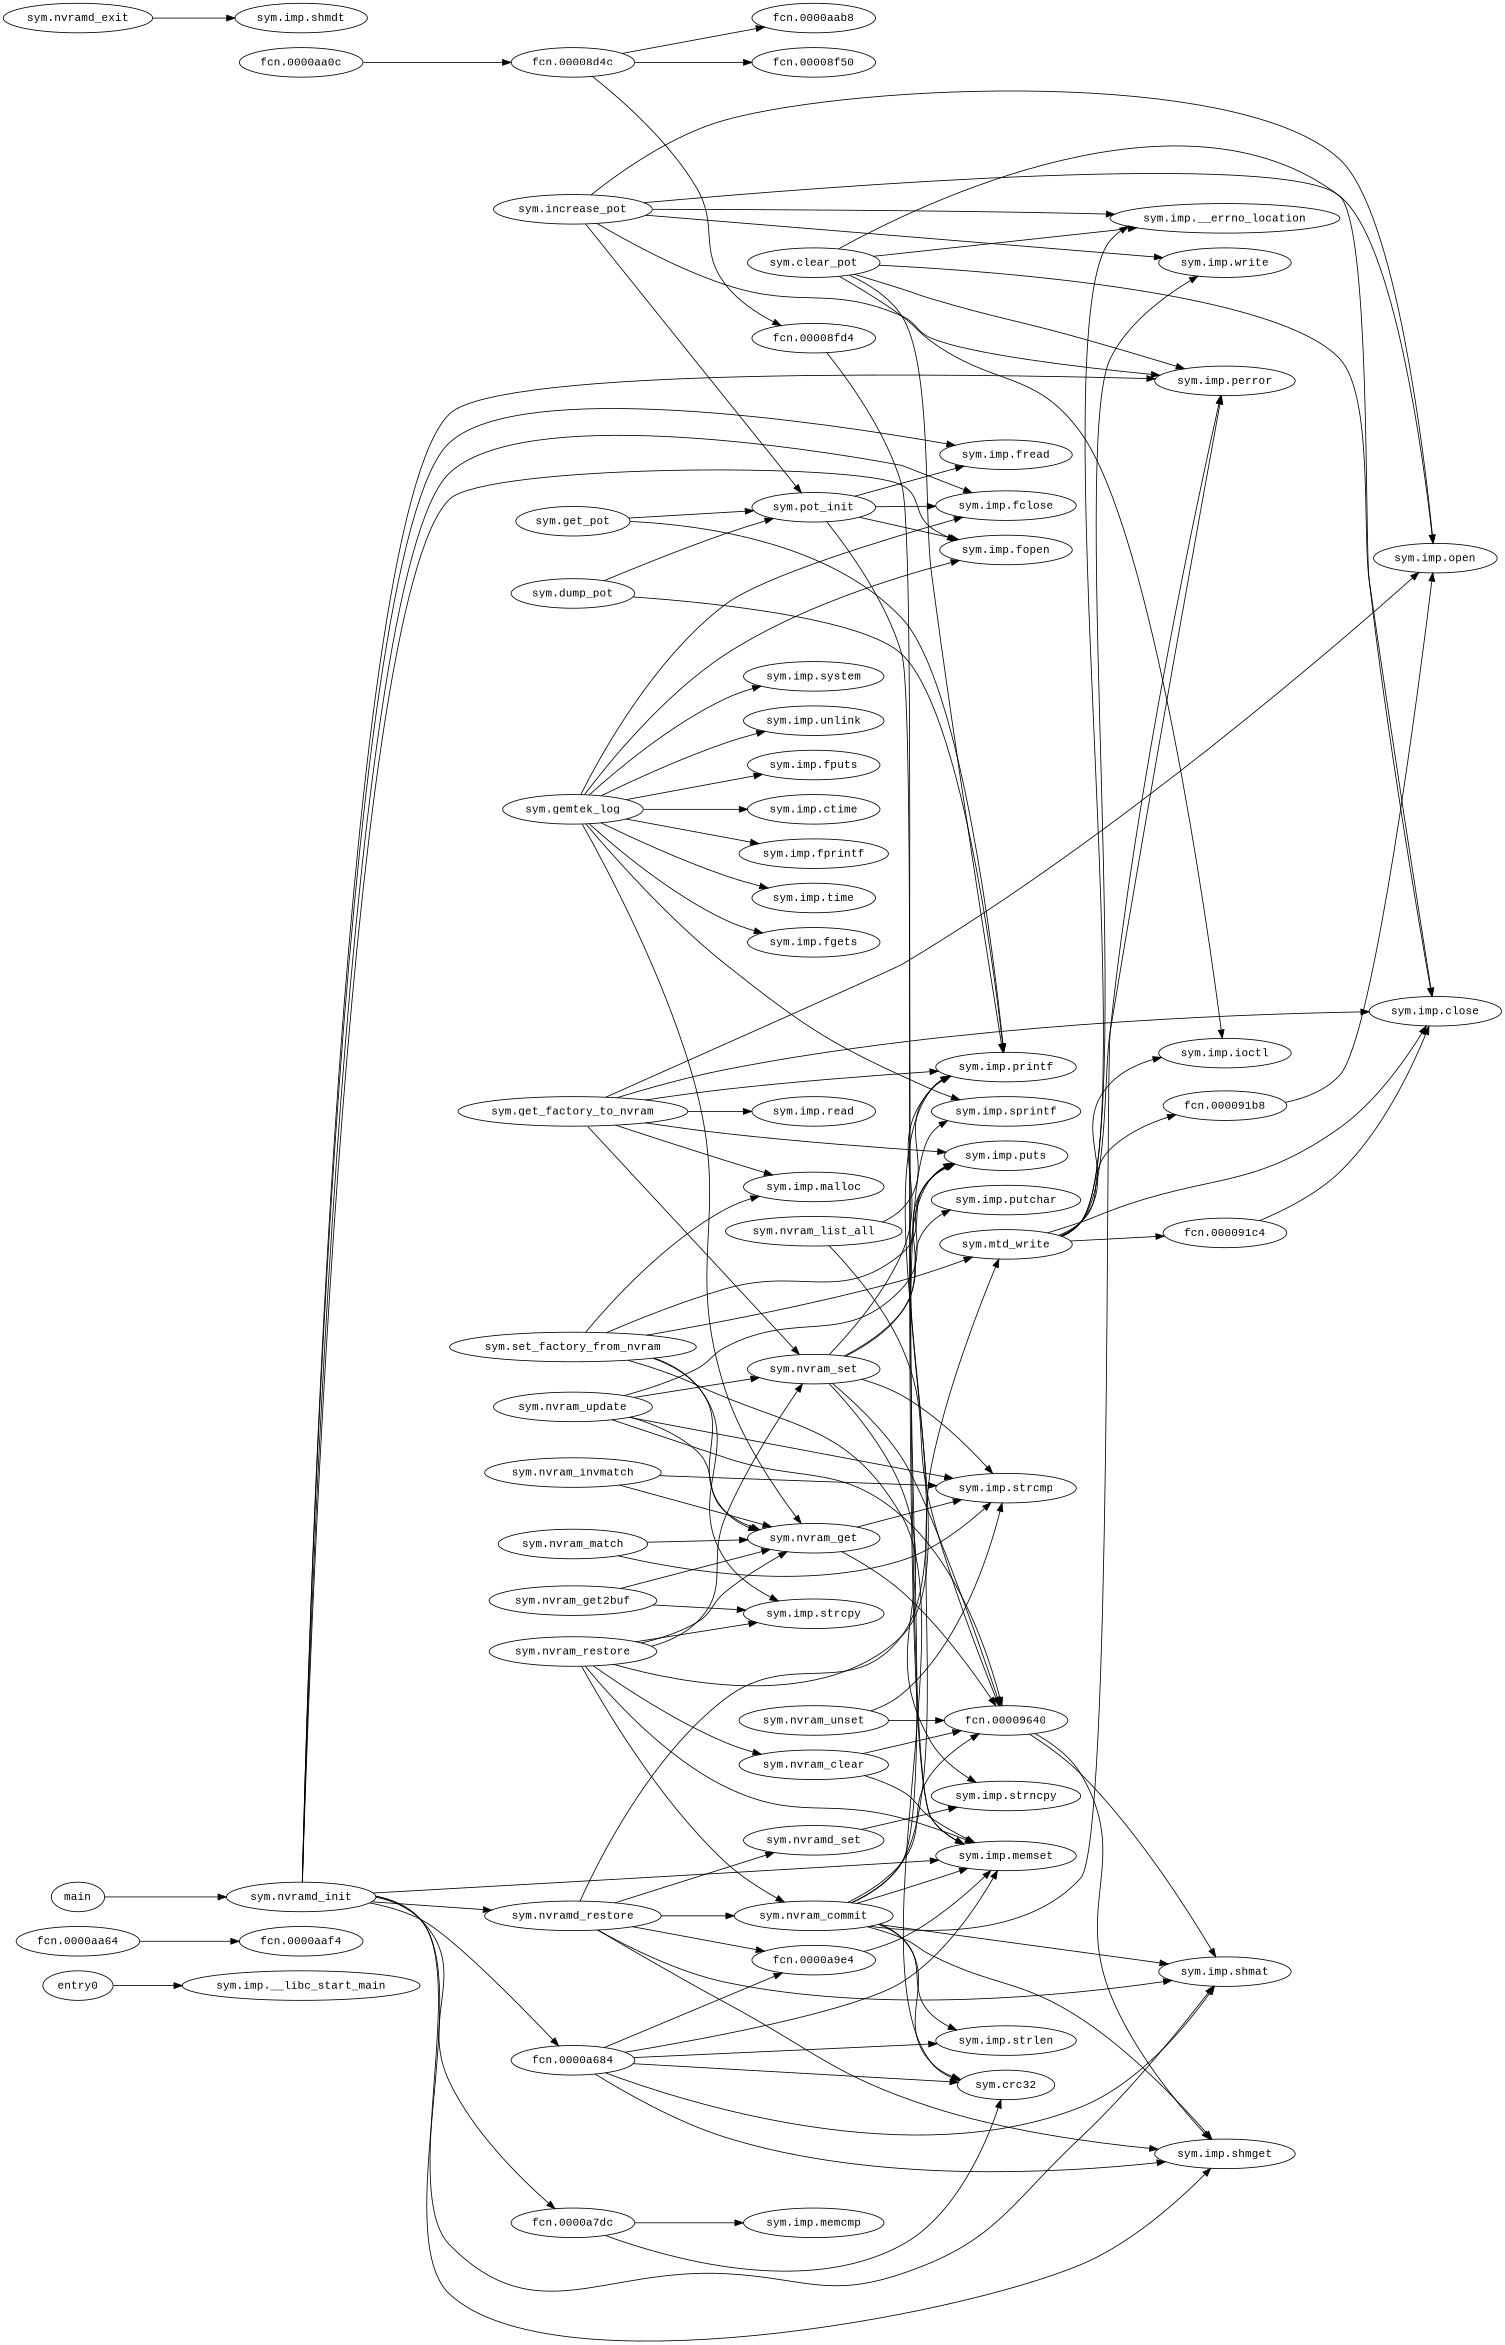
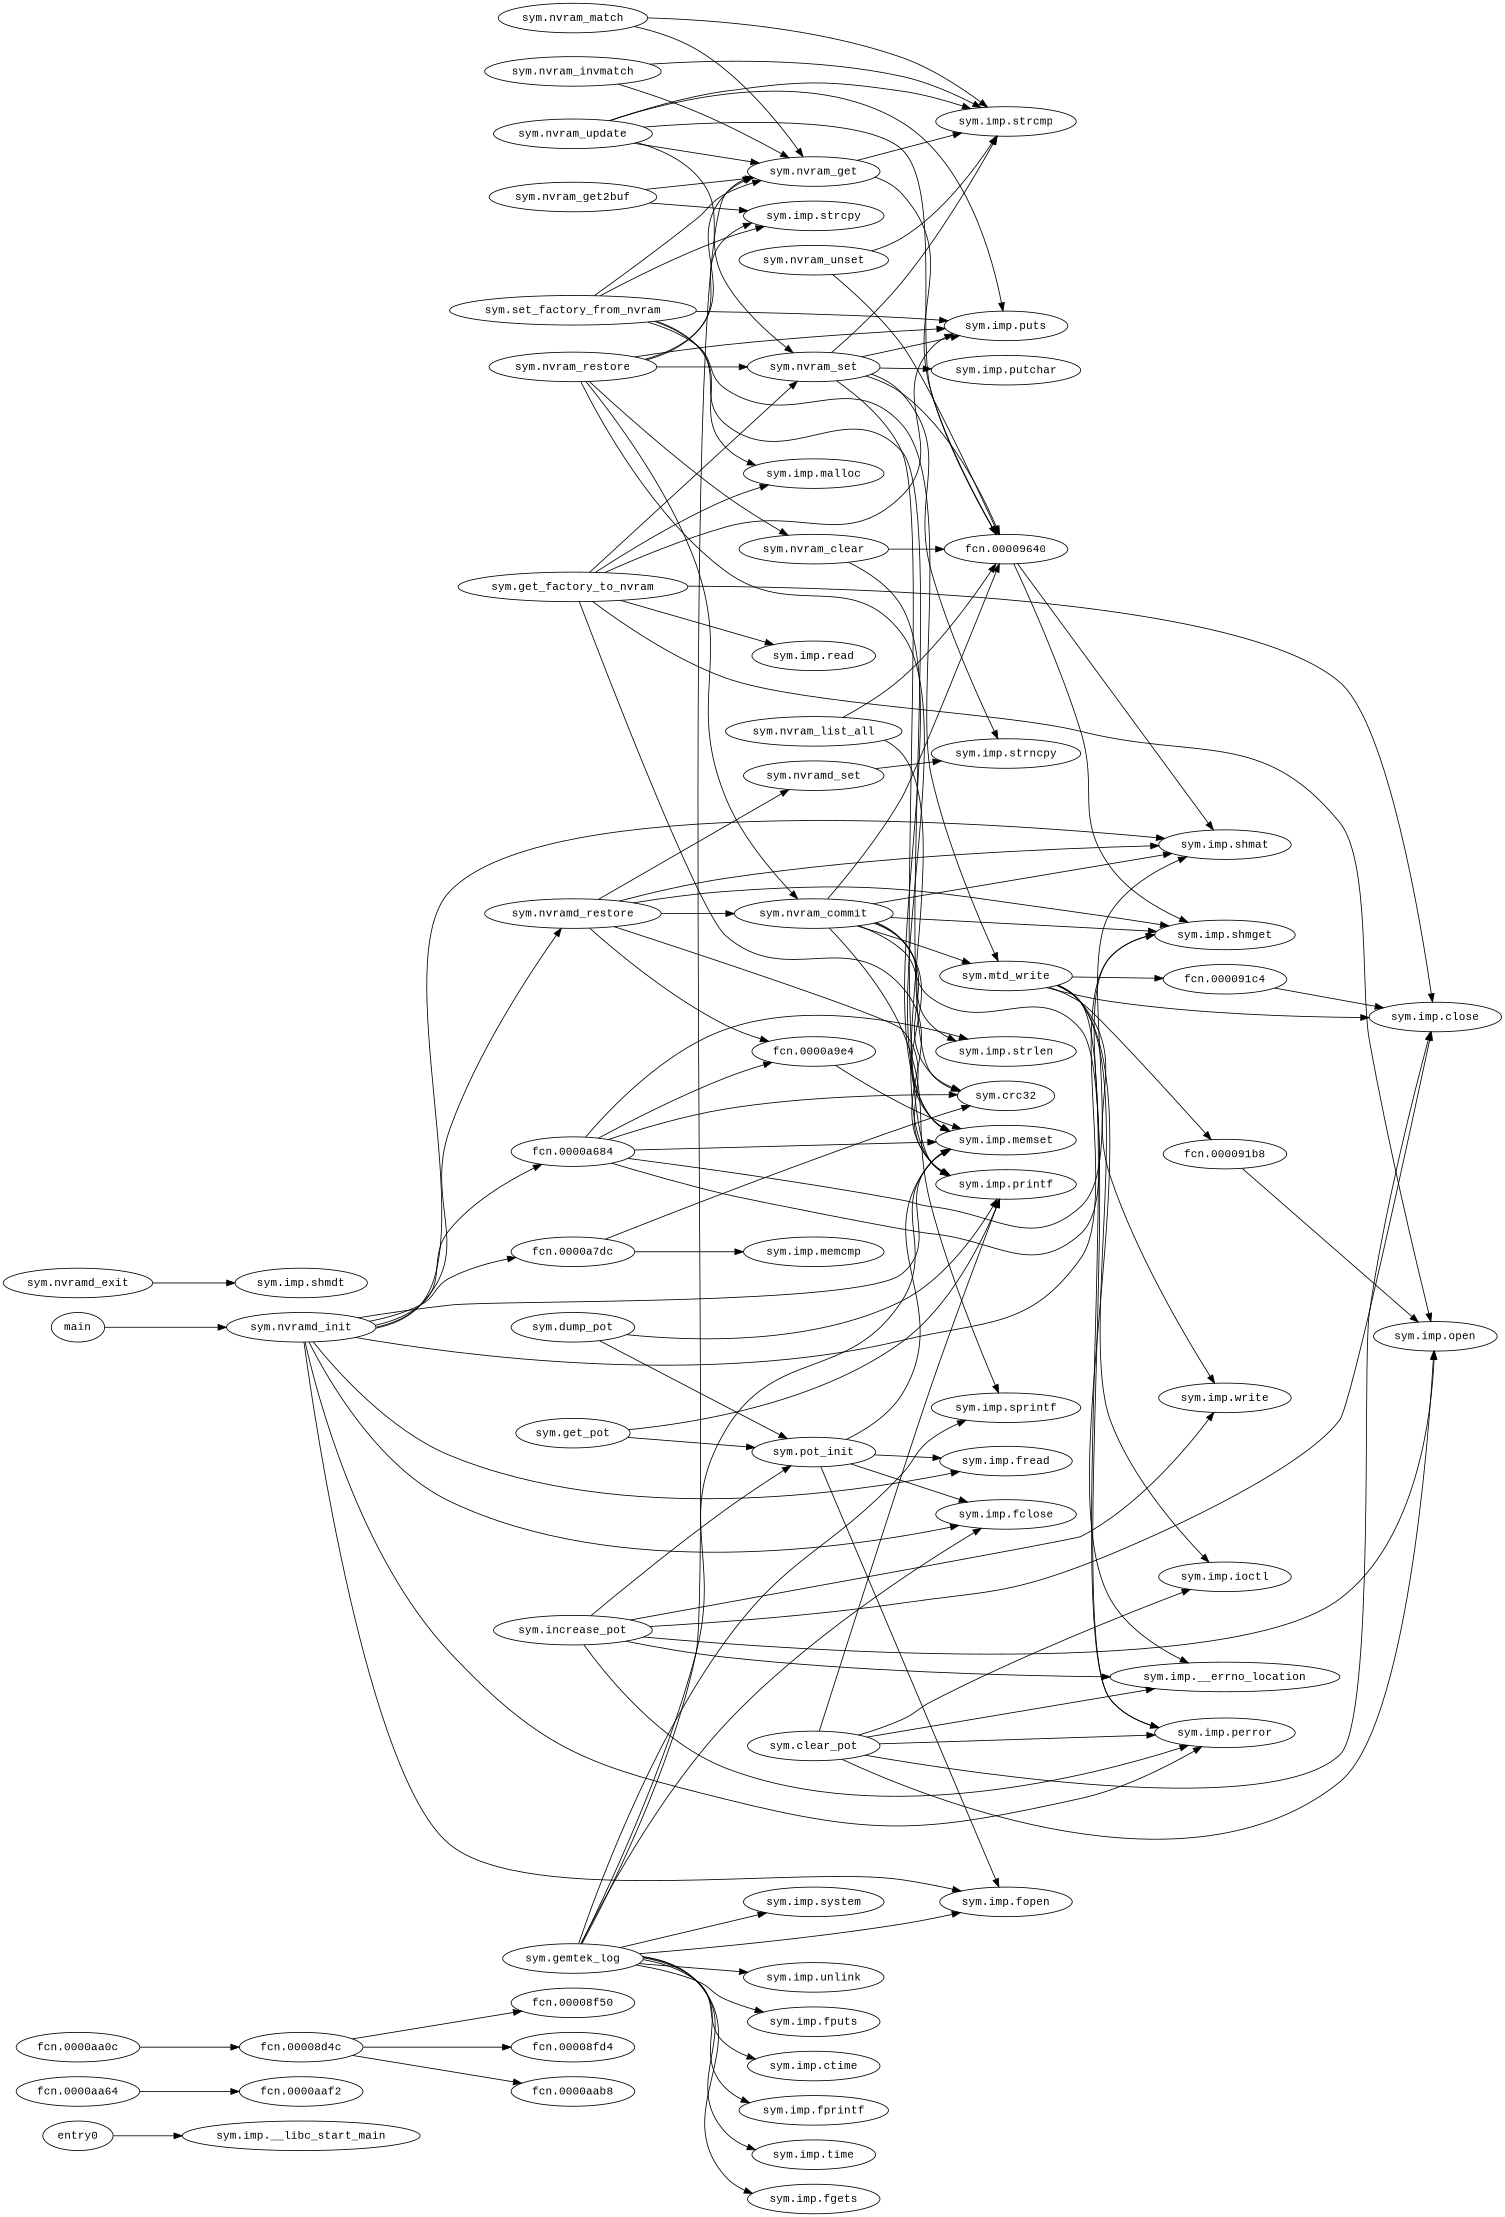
(910, 1092) -> (711, 1459)
(301, 1941) -> (301, 2091)
